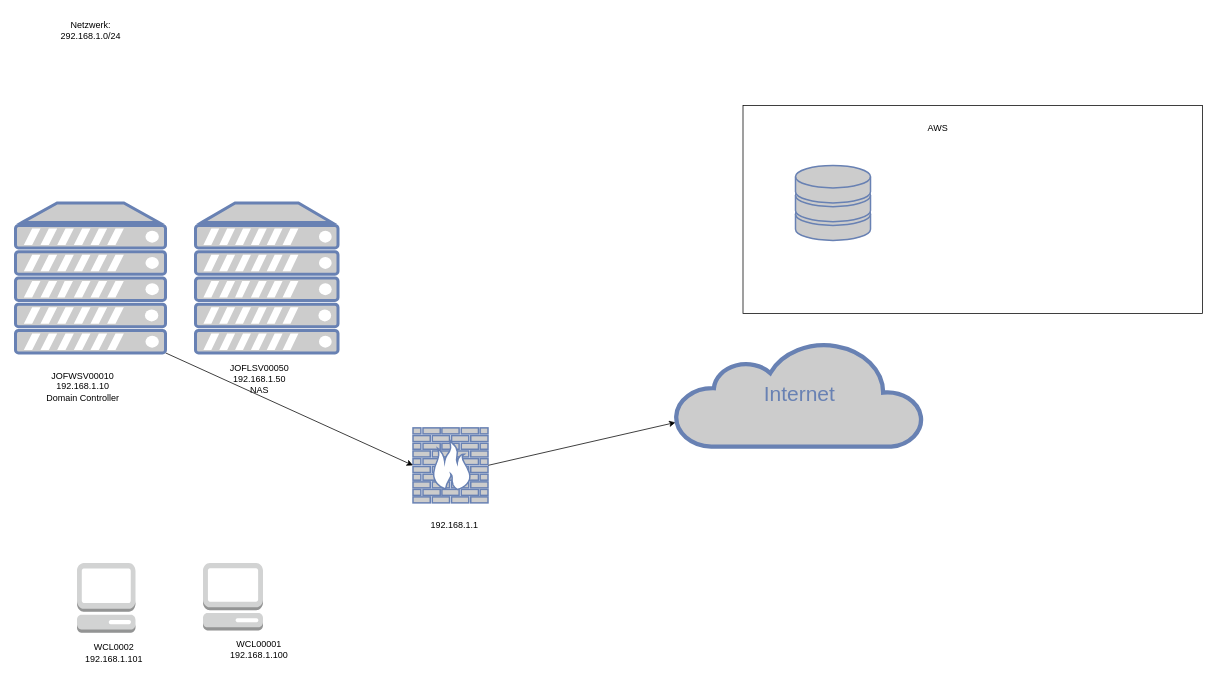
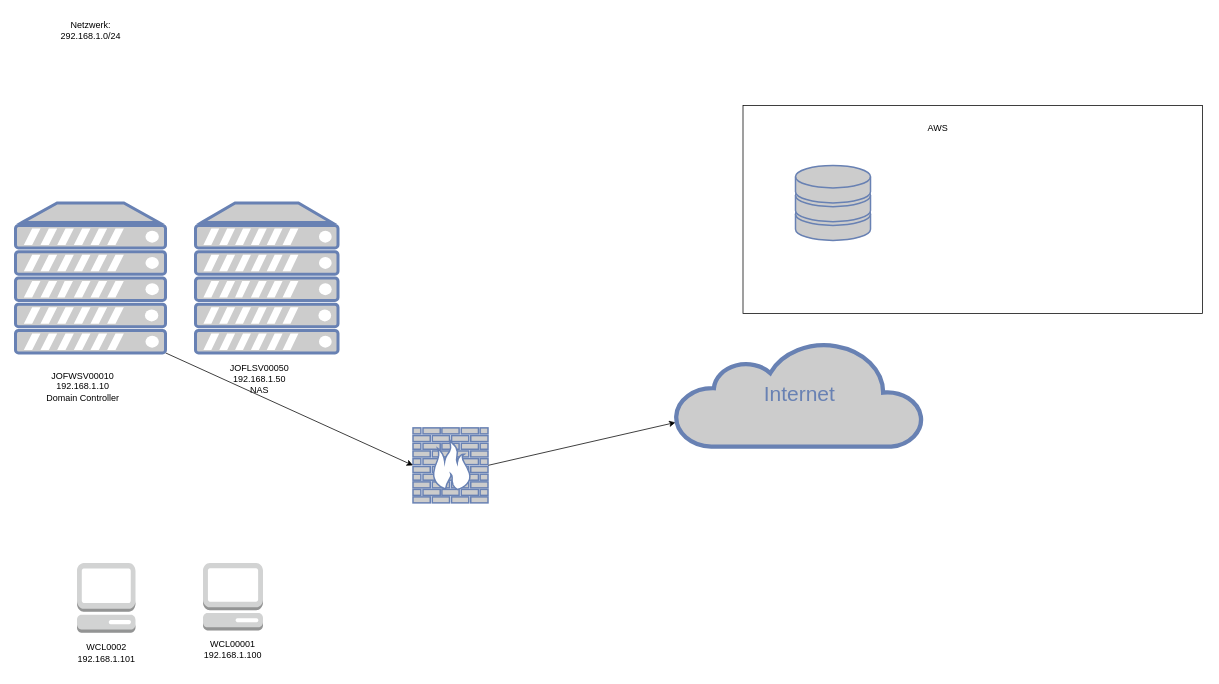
(454, 525) -> none
(259, 649) -> (233, 649)
(114, 653) -> (106, 653)
